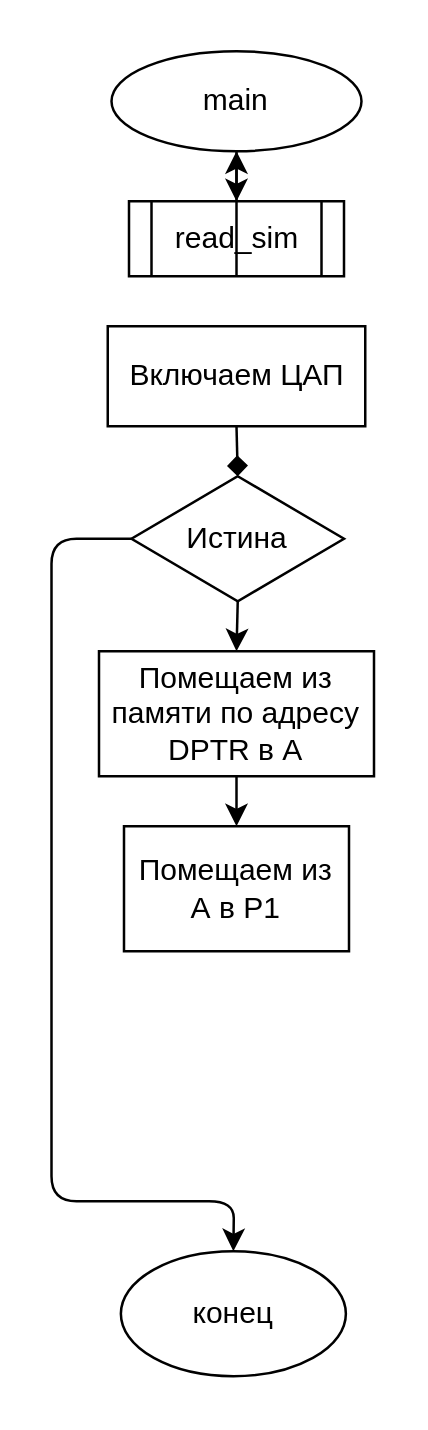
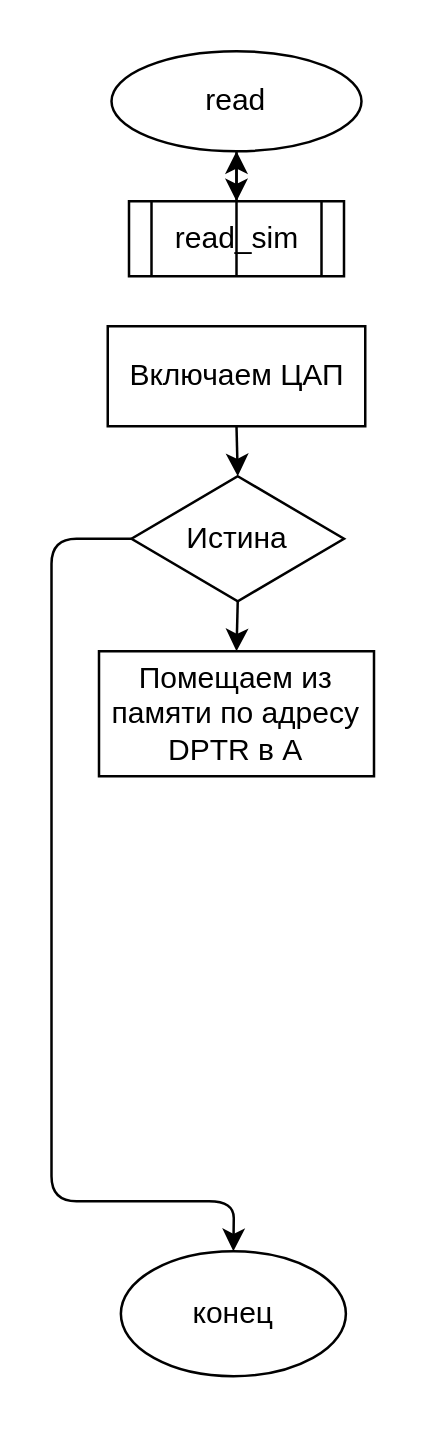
(236, 101) -> (236, 101)
(237, 456) -> (237, 457)
(236, 793) -> none
(236, 889) -> none
